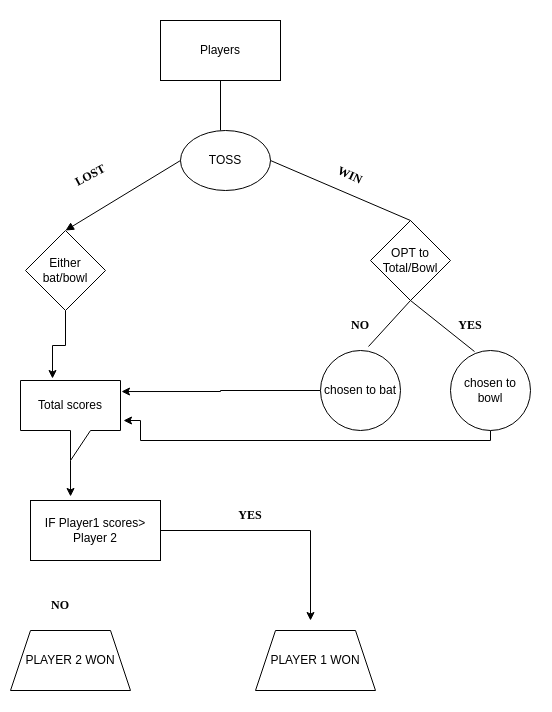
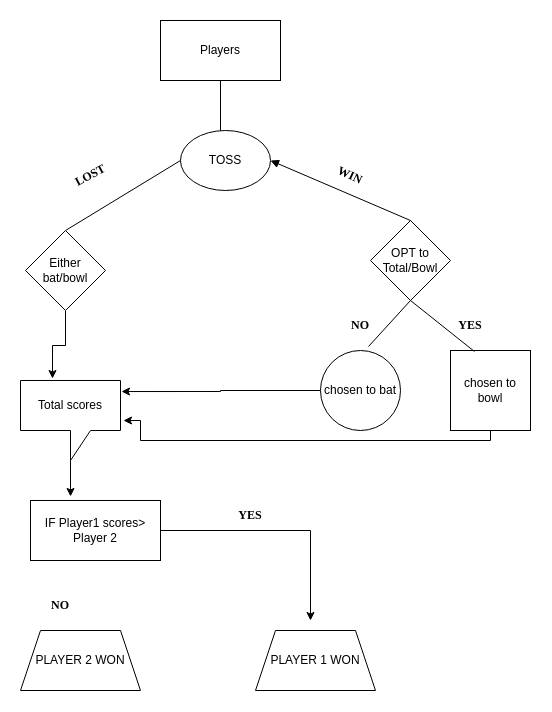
(275, 162) -> (279, 164)
(74, 225) -> (71, 227)
(491, 391) -> (491, 391)
(71, 661) -> (81, 661)
